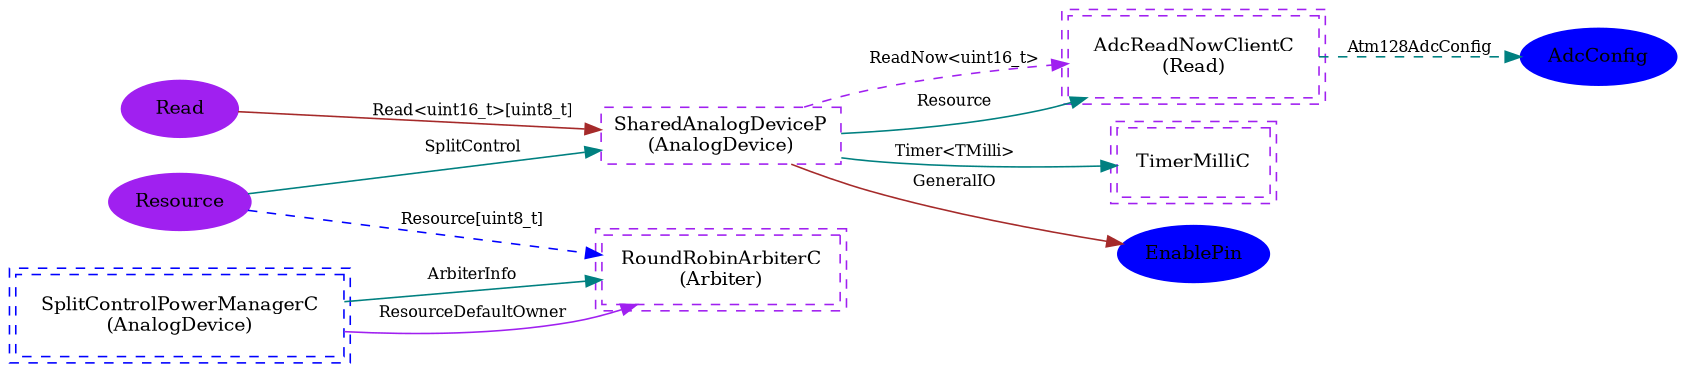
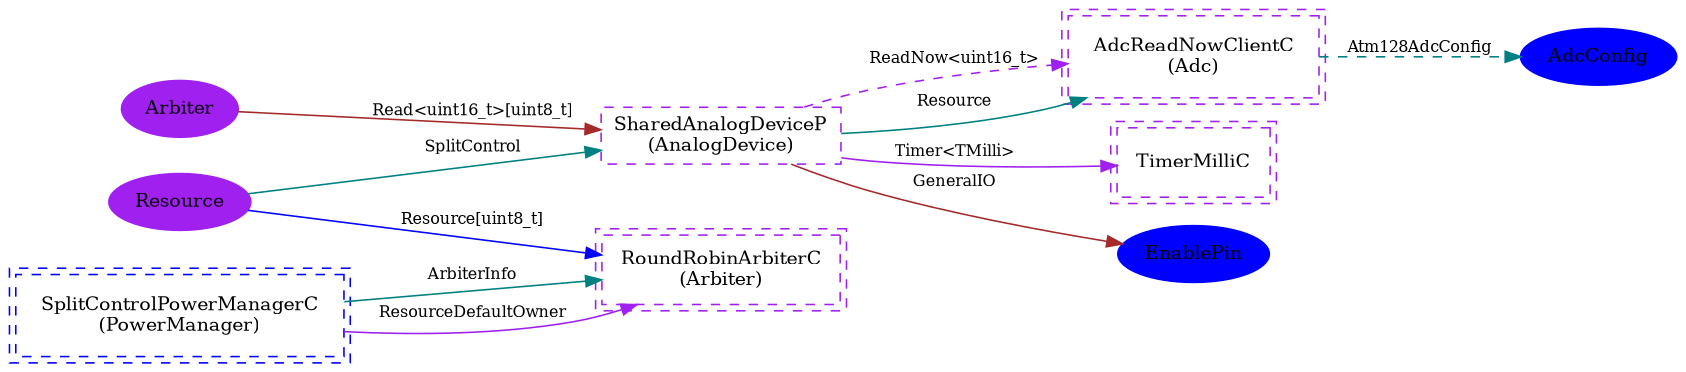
(1194, 57) -> (1194, 57)
(180, 109) -> (180, 109)
(971, 166) -> (971, 166)
(417, 232) -> (417, 232)
(180, 316) -> (180, 316)
